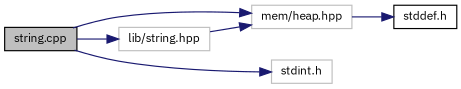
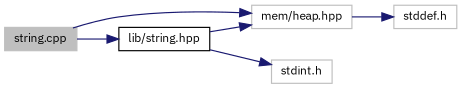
(425, 17) -> (425, 17)
(41, 39) -> (41, 39)
(164, 39) -> (164, 39)
(166, 67) -> (235, 56)
